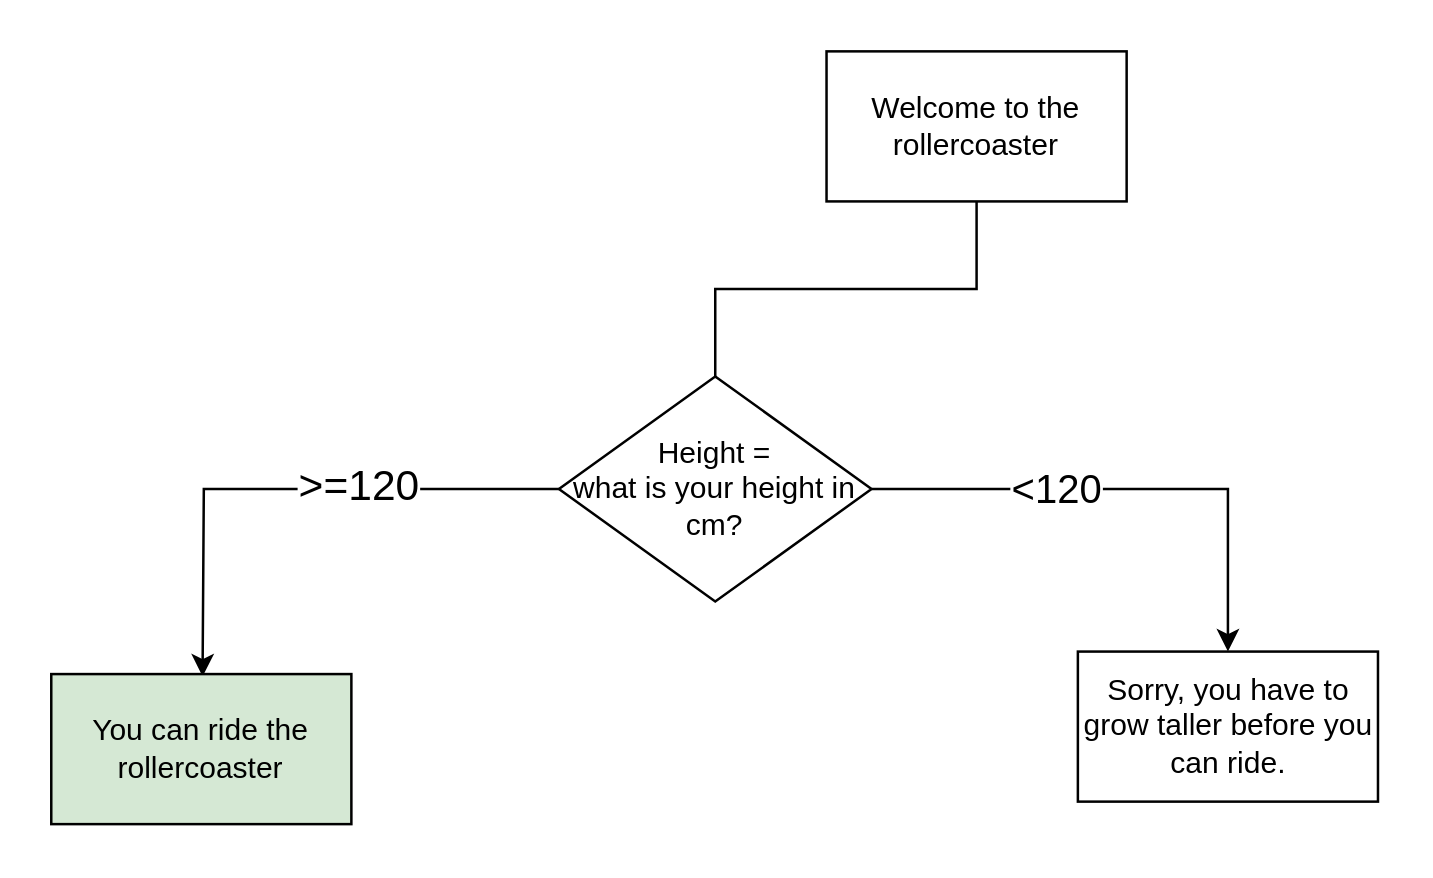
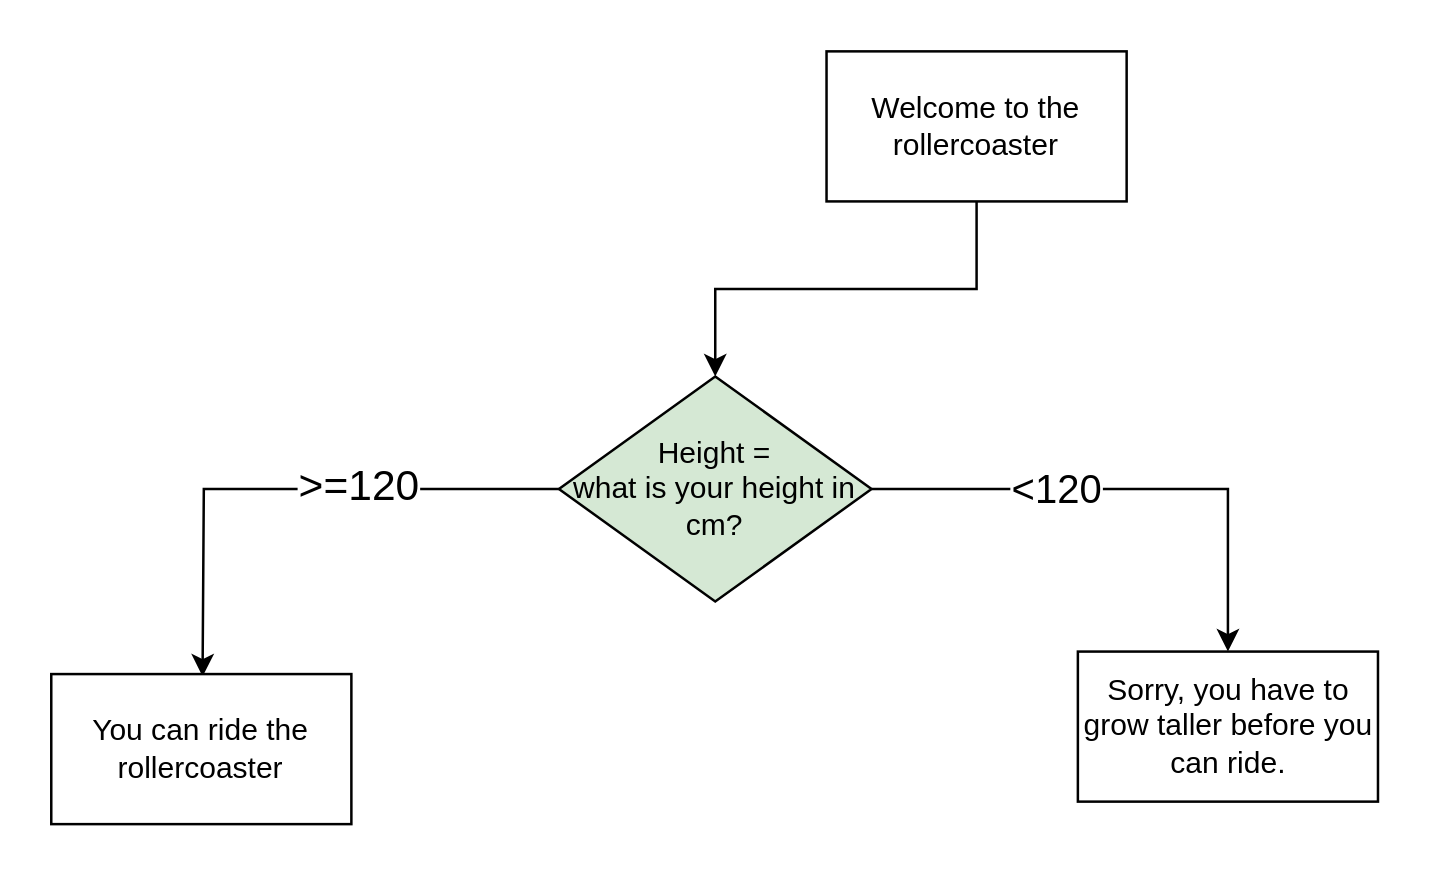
(715, 365) -> (715, 358)
(715, 489) -> (715, 489)
(201, 749) -> (201, 749)
